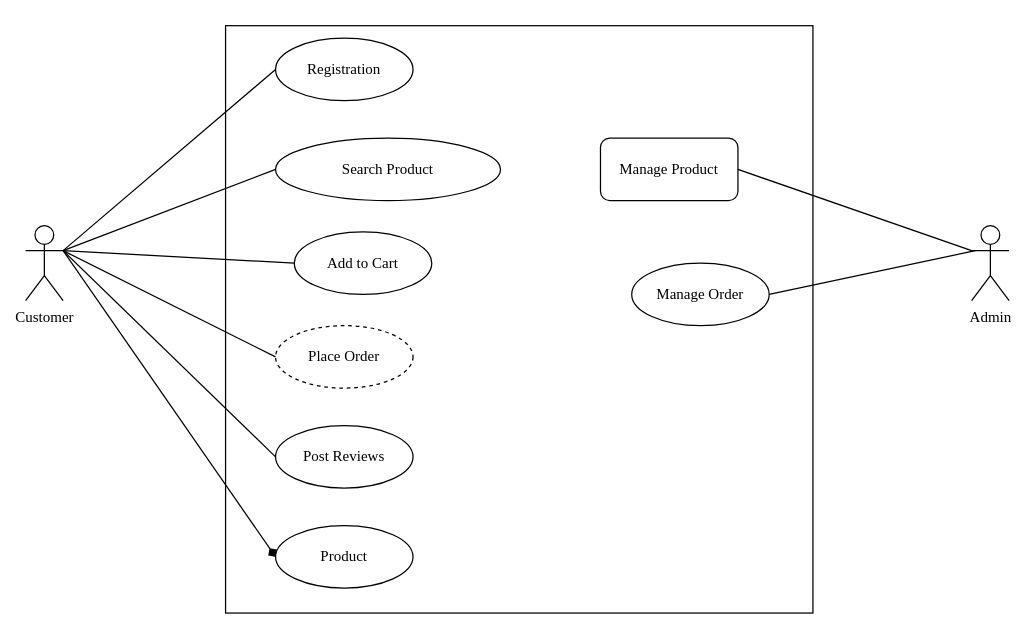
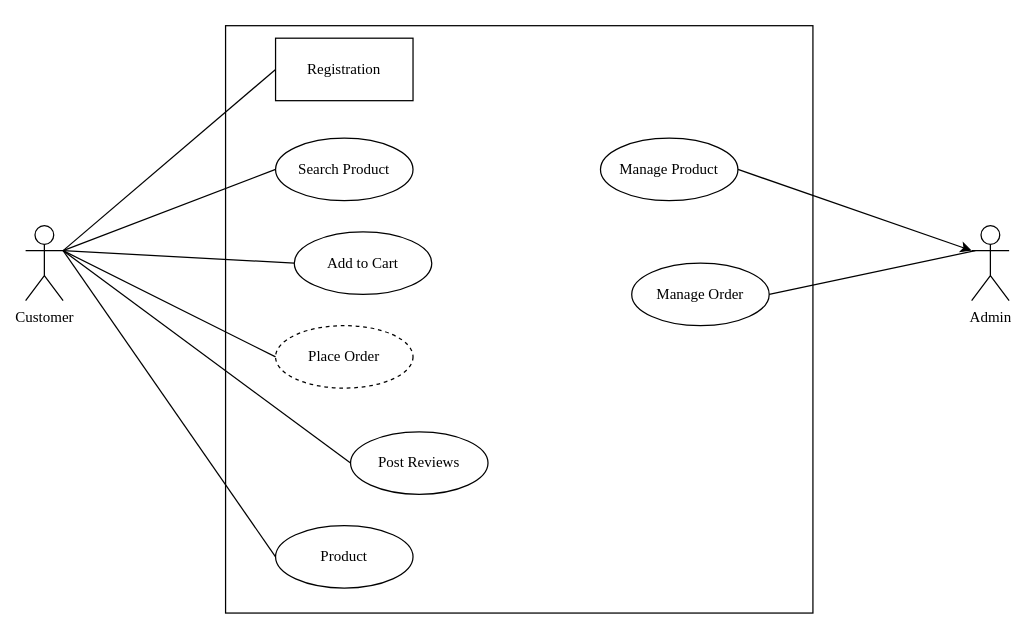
(344, 69) -> (344, 69)
(388, 169) -> (344, 169)
(669, 169) -> (669, 169)
(964, 248) -> (962, 247)
(344, 457) -> (419, 463)
(270, 548) -> (272, 551)
